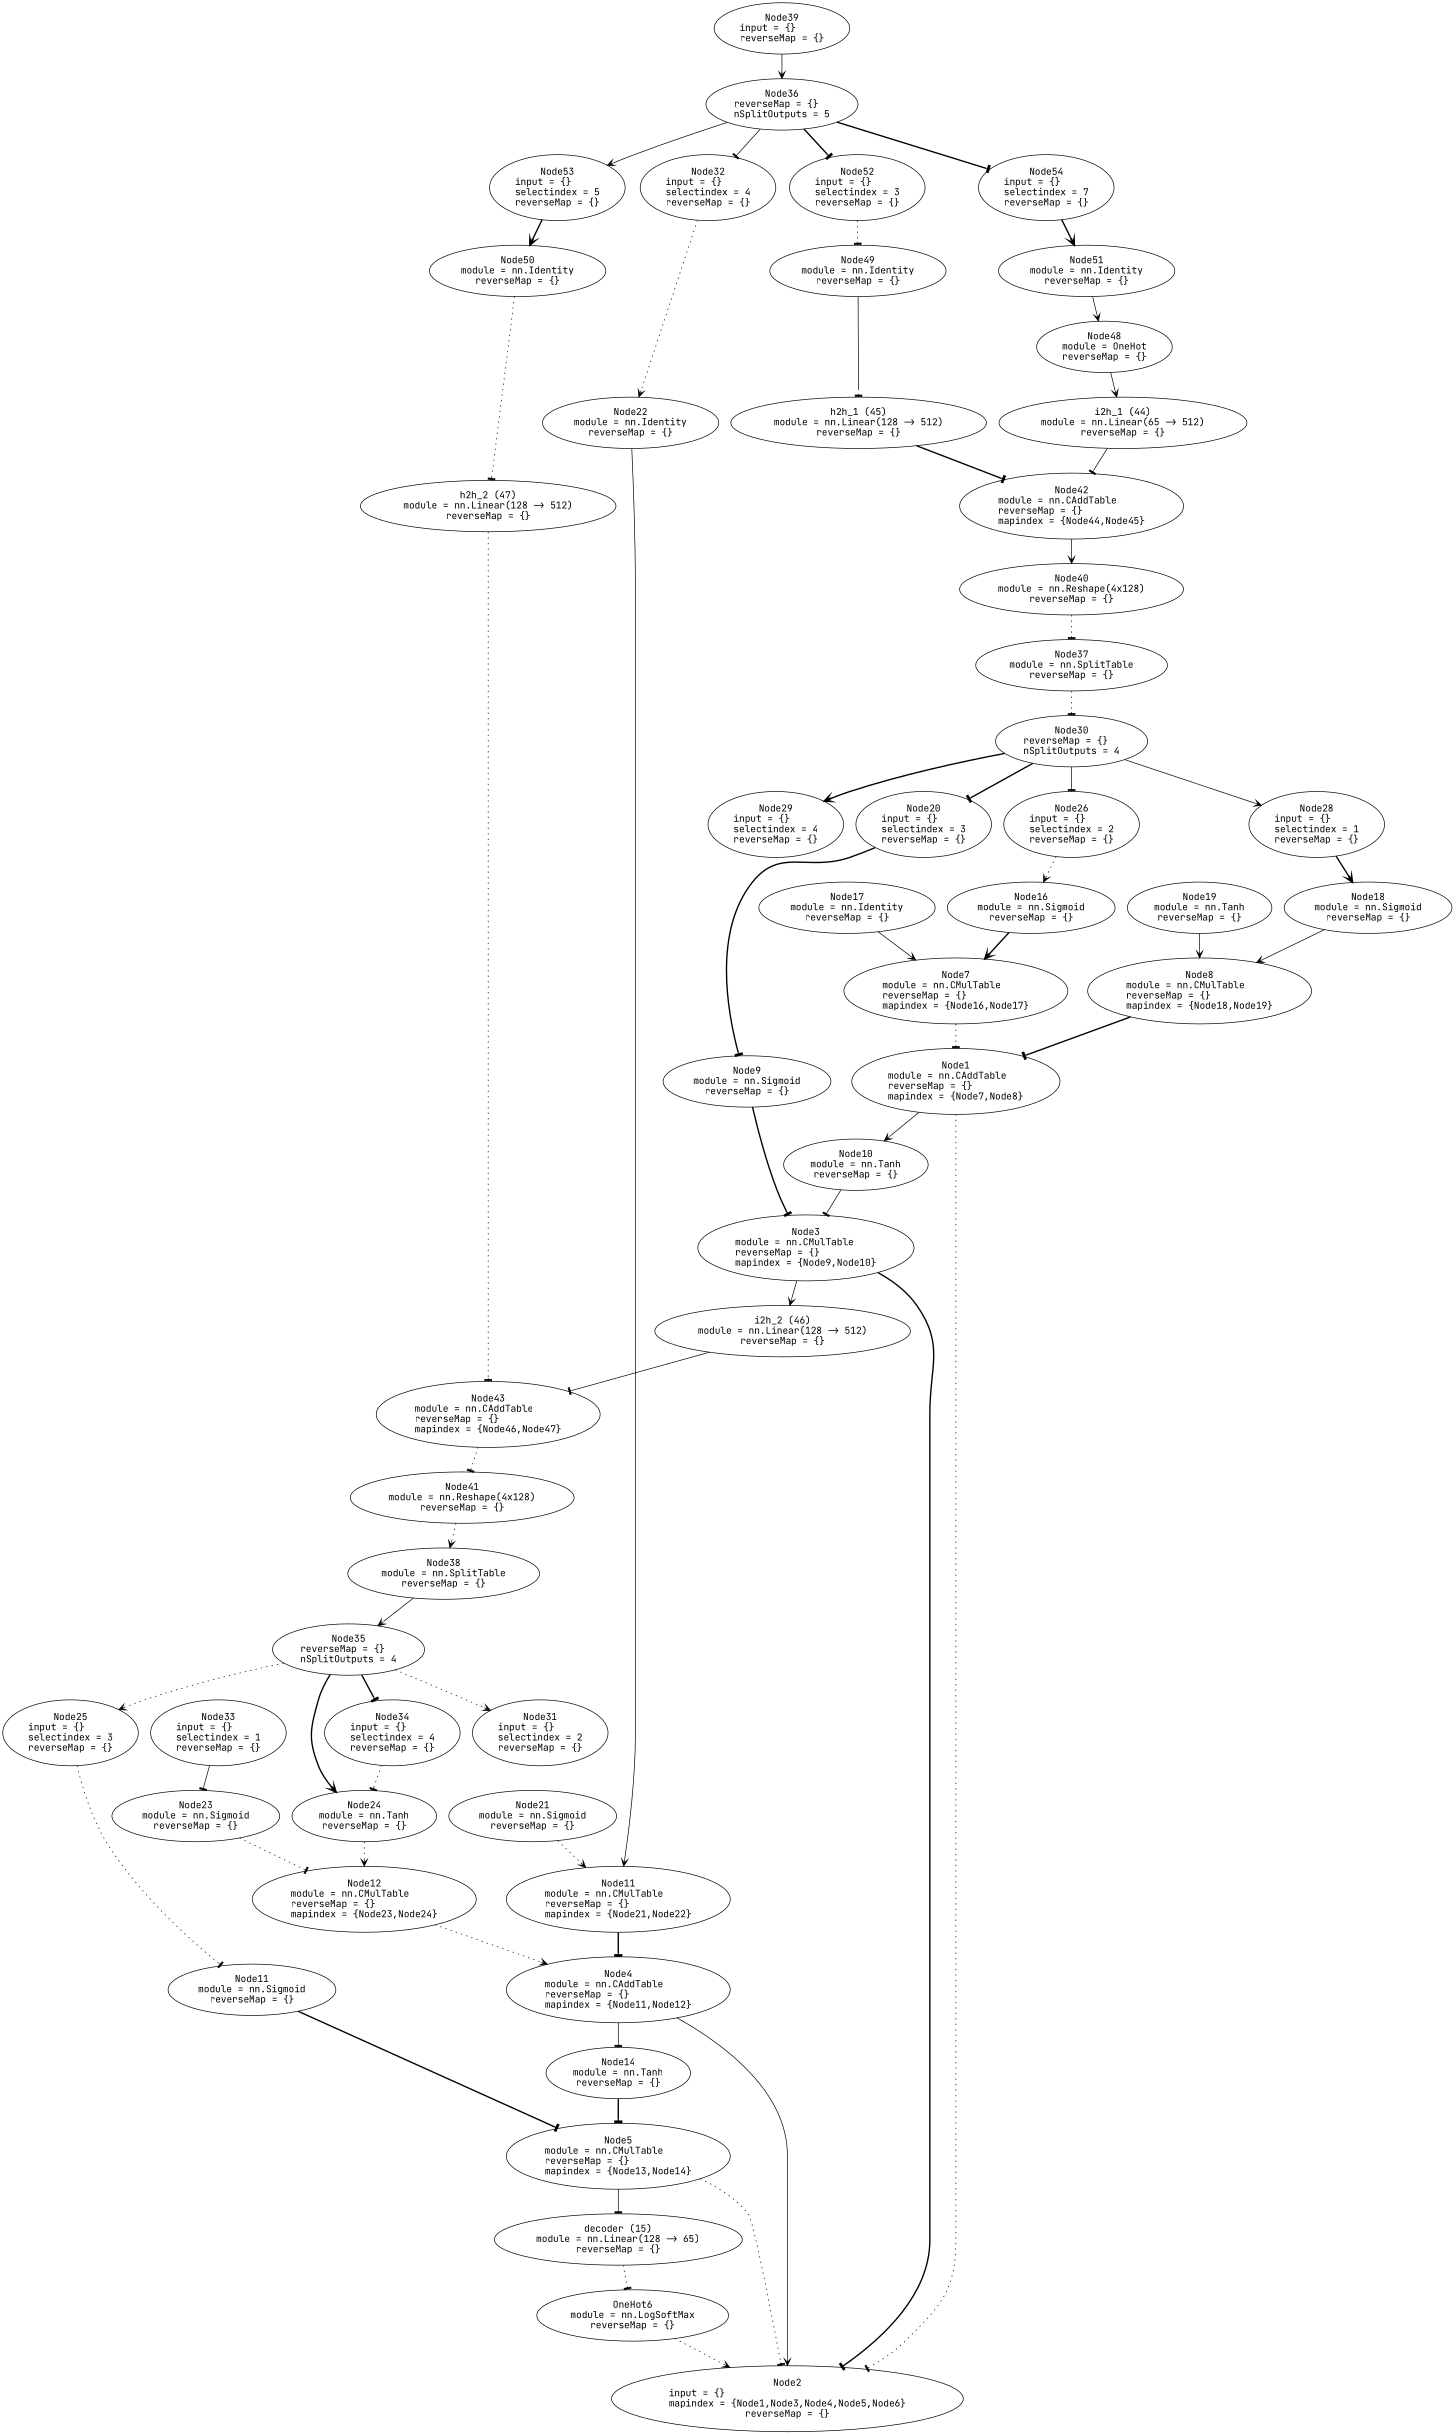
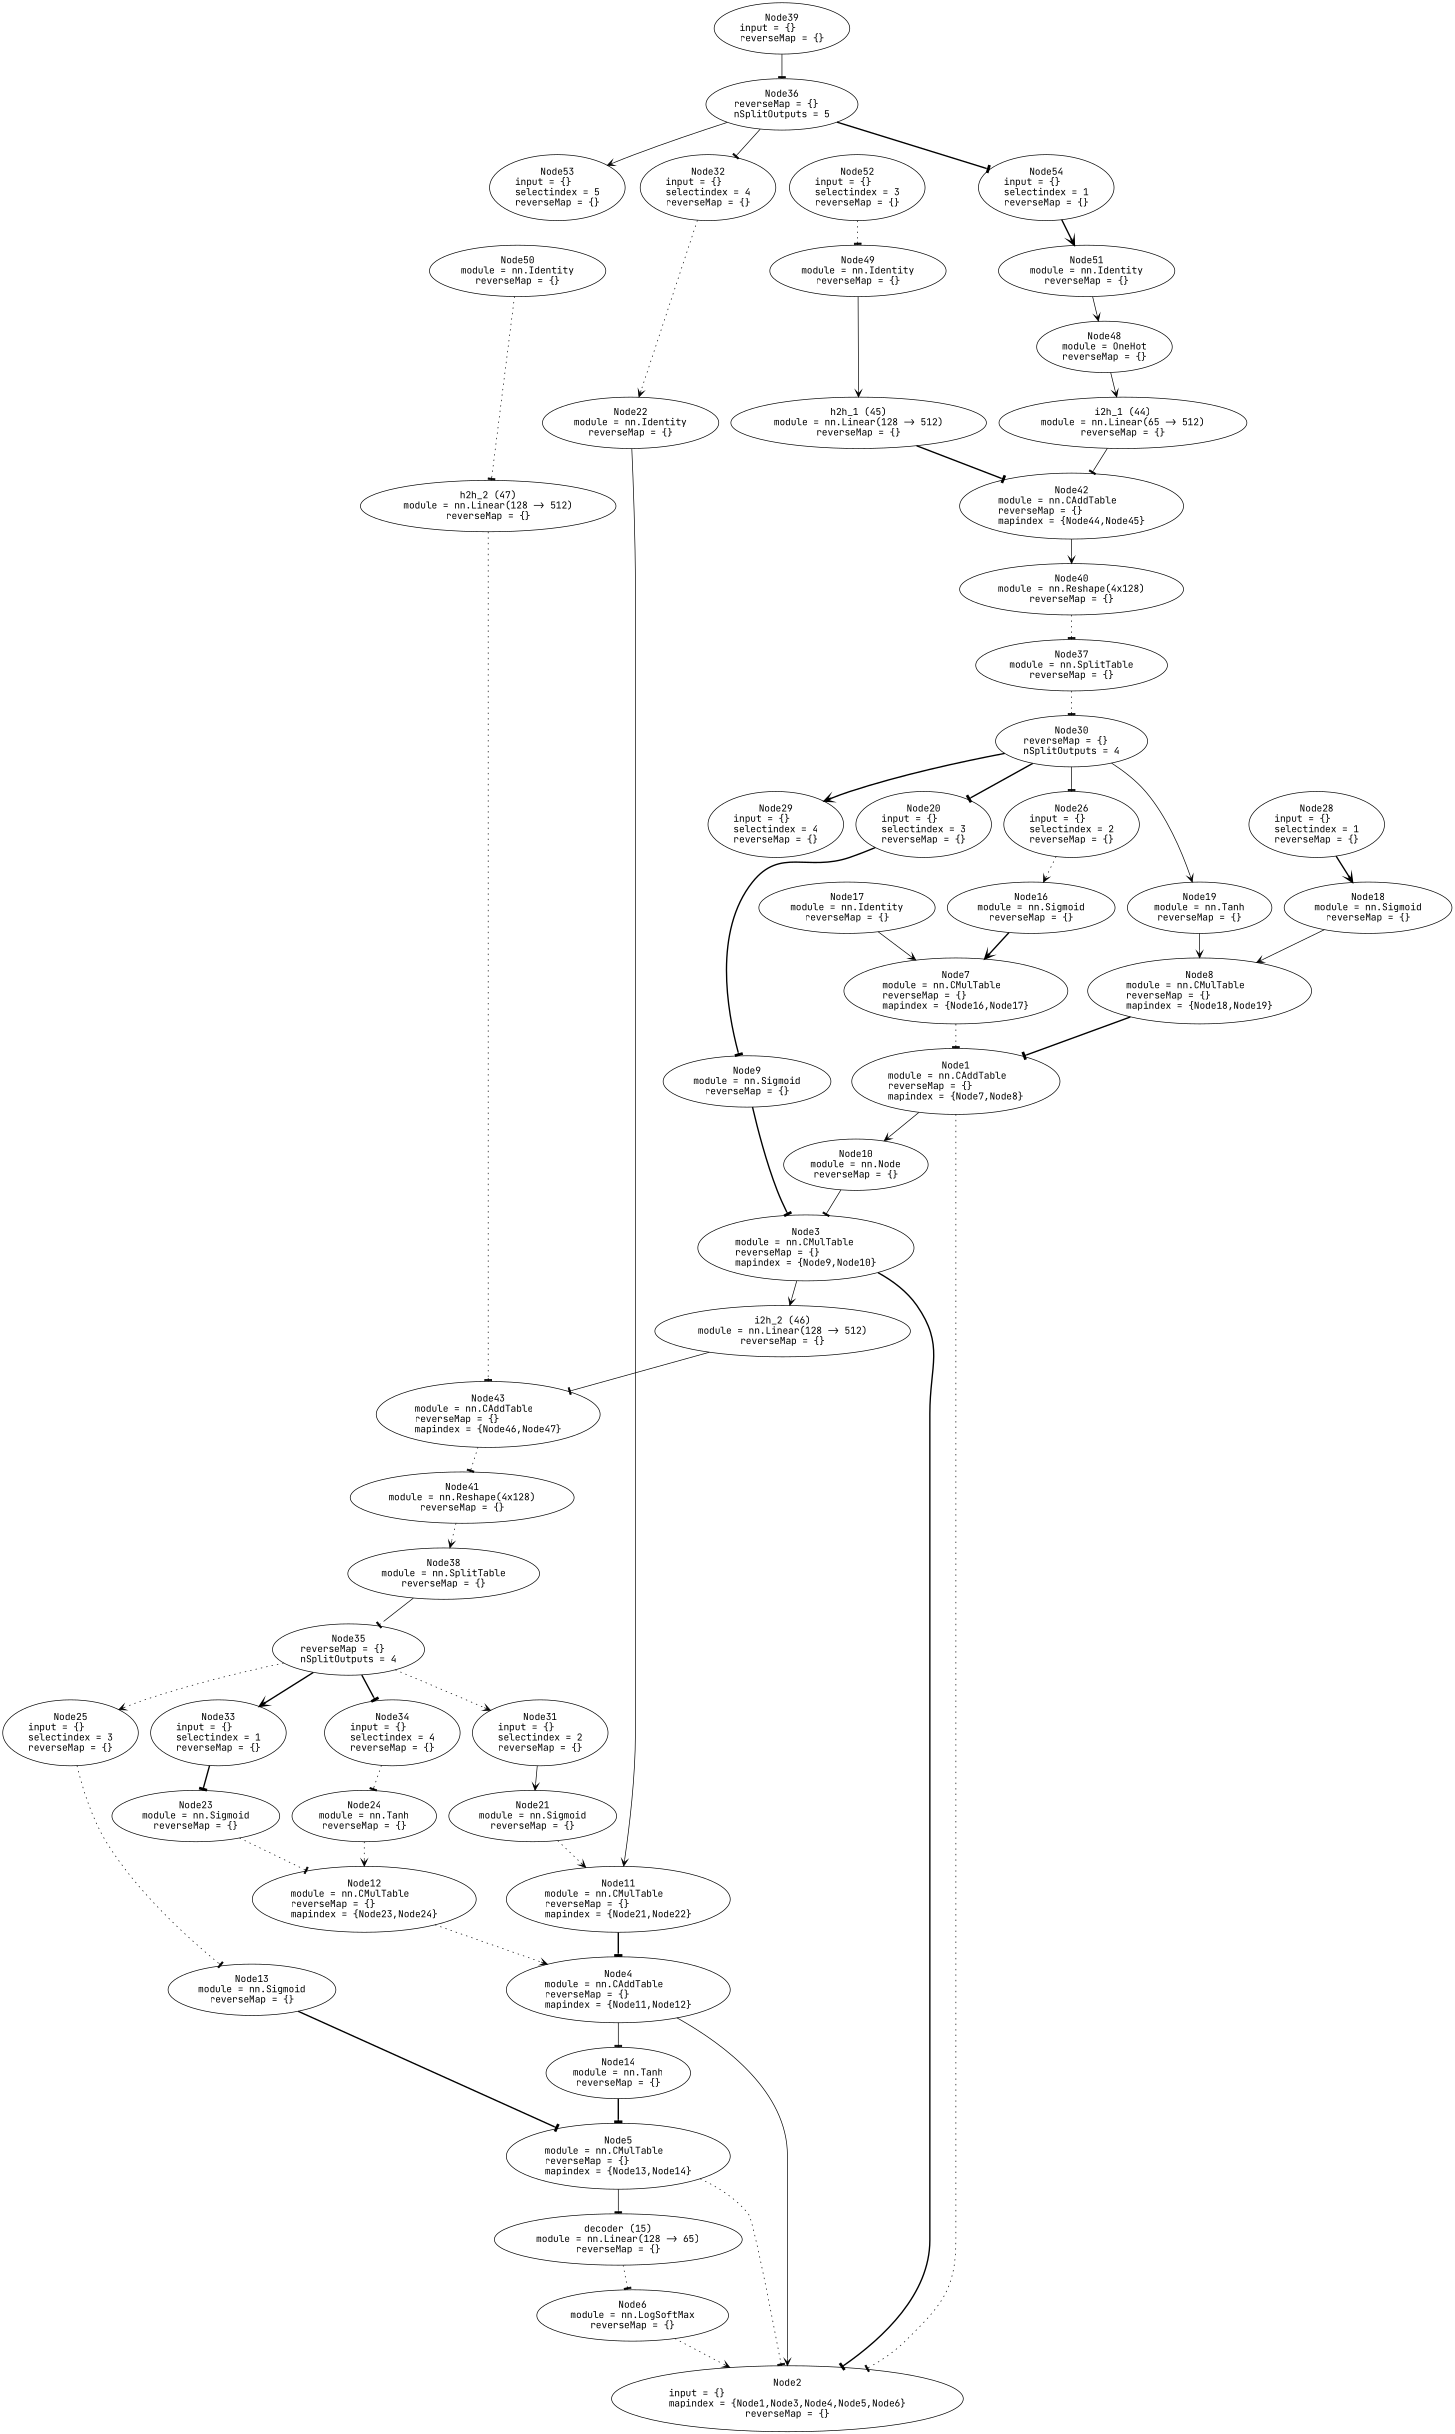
(782, 65) -> (782, 65)
(816, 142) -> none
(1046, 188) -> (1046, 188)
(537, 229) -> none
(858, 343) -> (858, 343)
(1190, 781) -> (1161, 812)
(856, 1165) -> (856, 1165)
(398, 1610) -> (398, 1610)
(312, 1731) -> (289, 1688)
none -> (536, 1775)
(207, 1776) -> (207, 1776)
(252, 1990) -> (252, 1990)
(633, 2315) -> (633, 2315)
